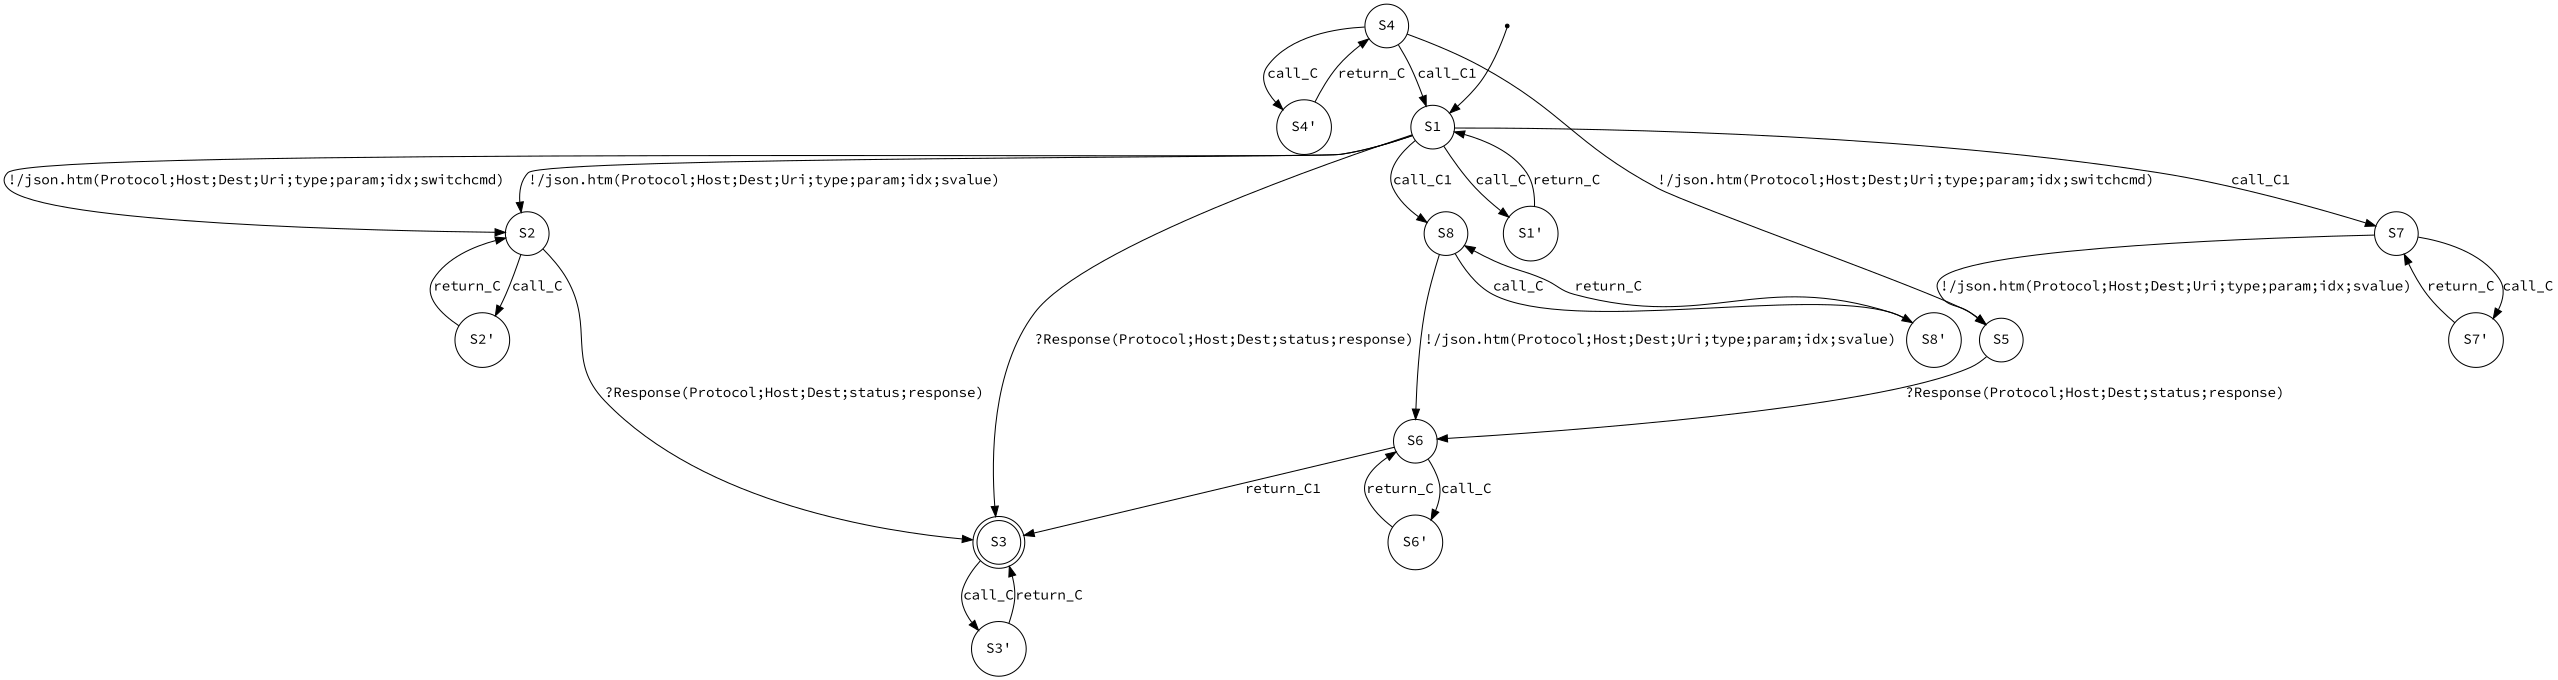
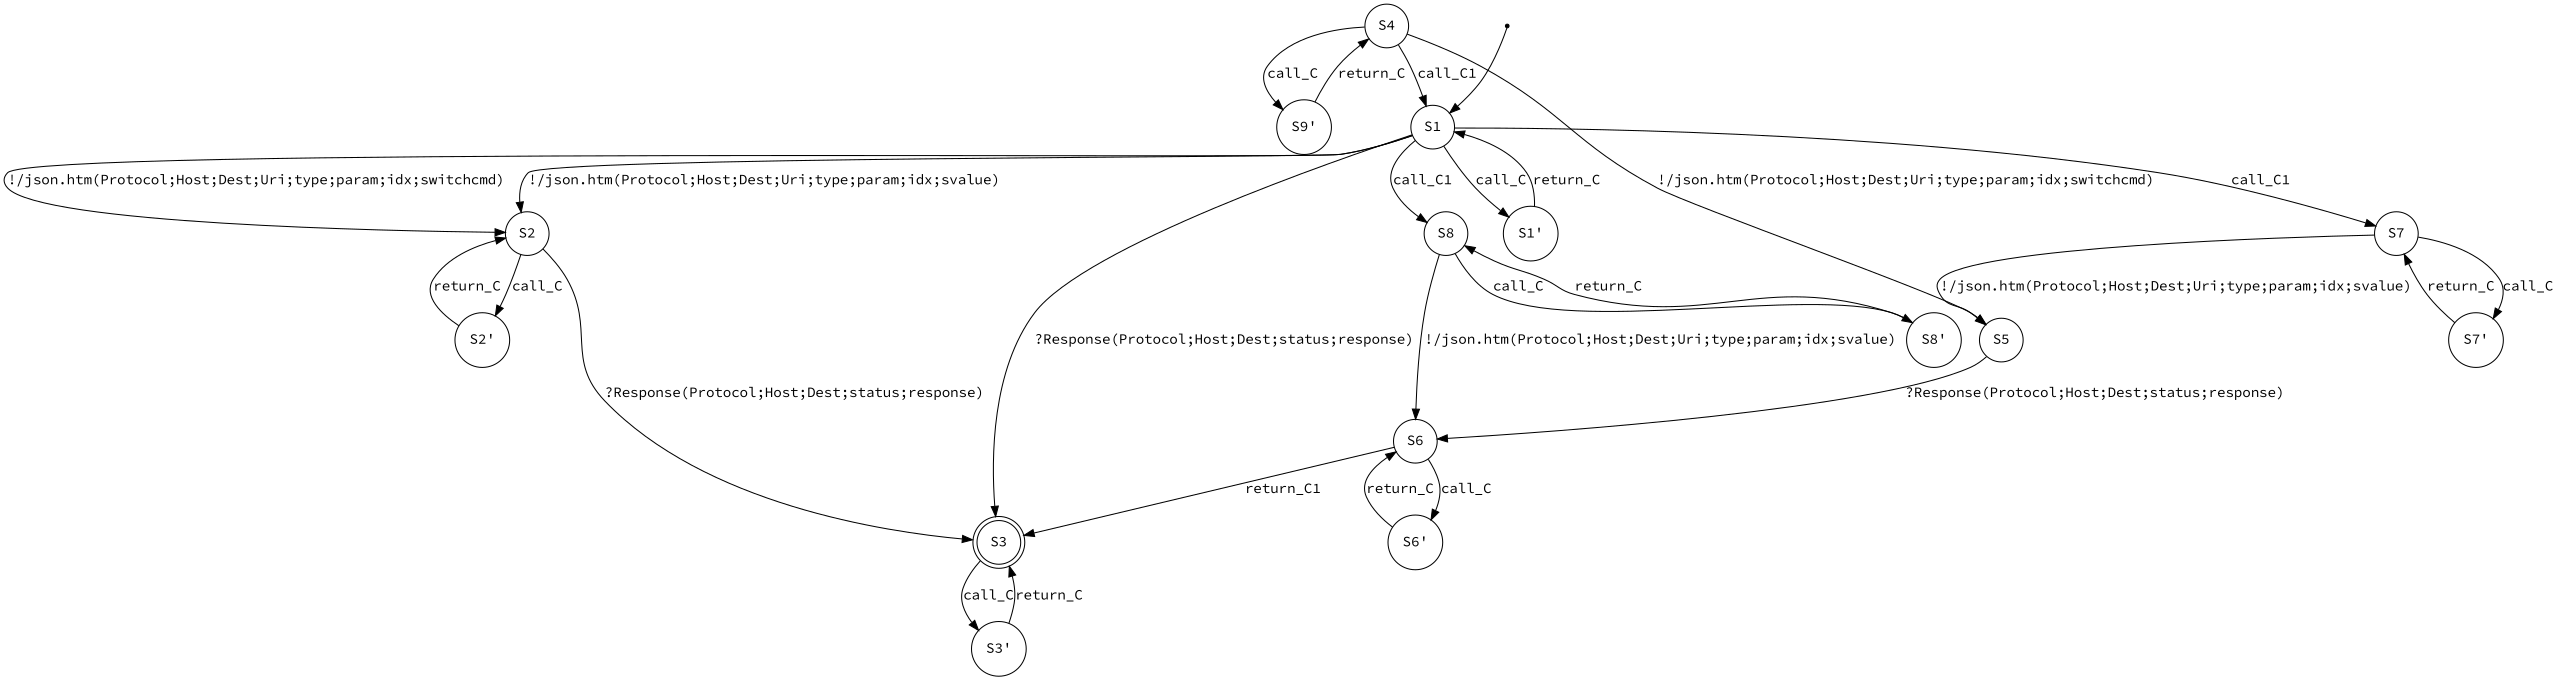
(1304, 127) -> (1304, 127)
